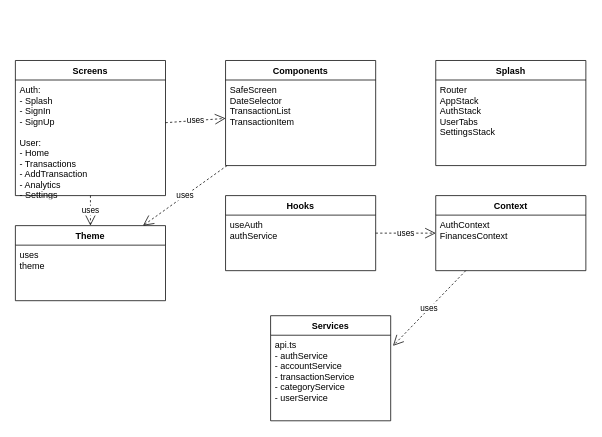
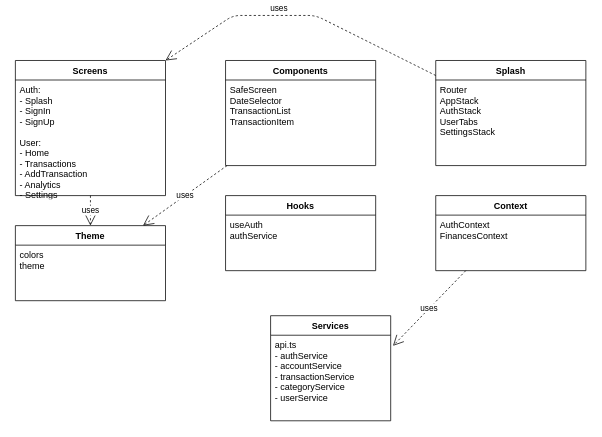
none -> (302, 15)
(195, 120) -> none
(405, 233) -> none
(30, 255) -> (33, 255)
